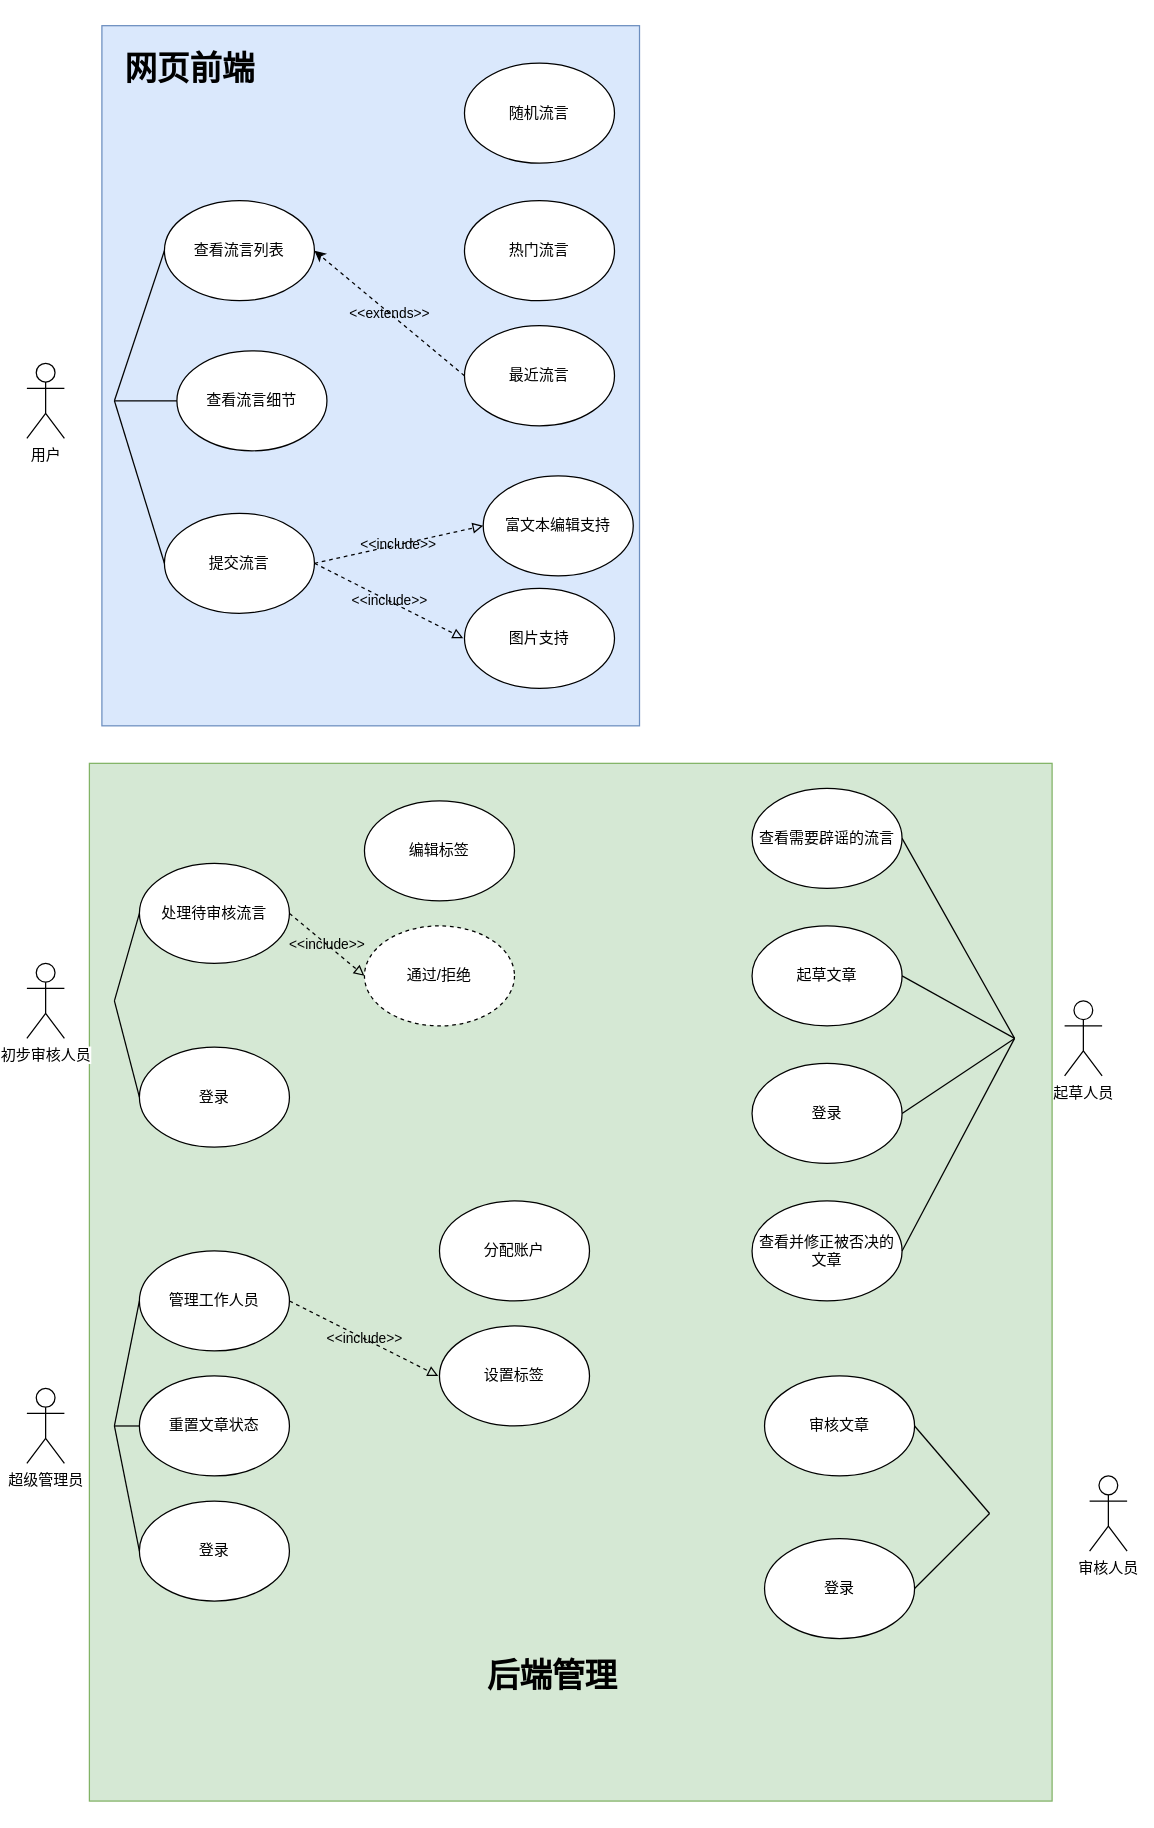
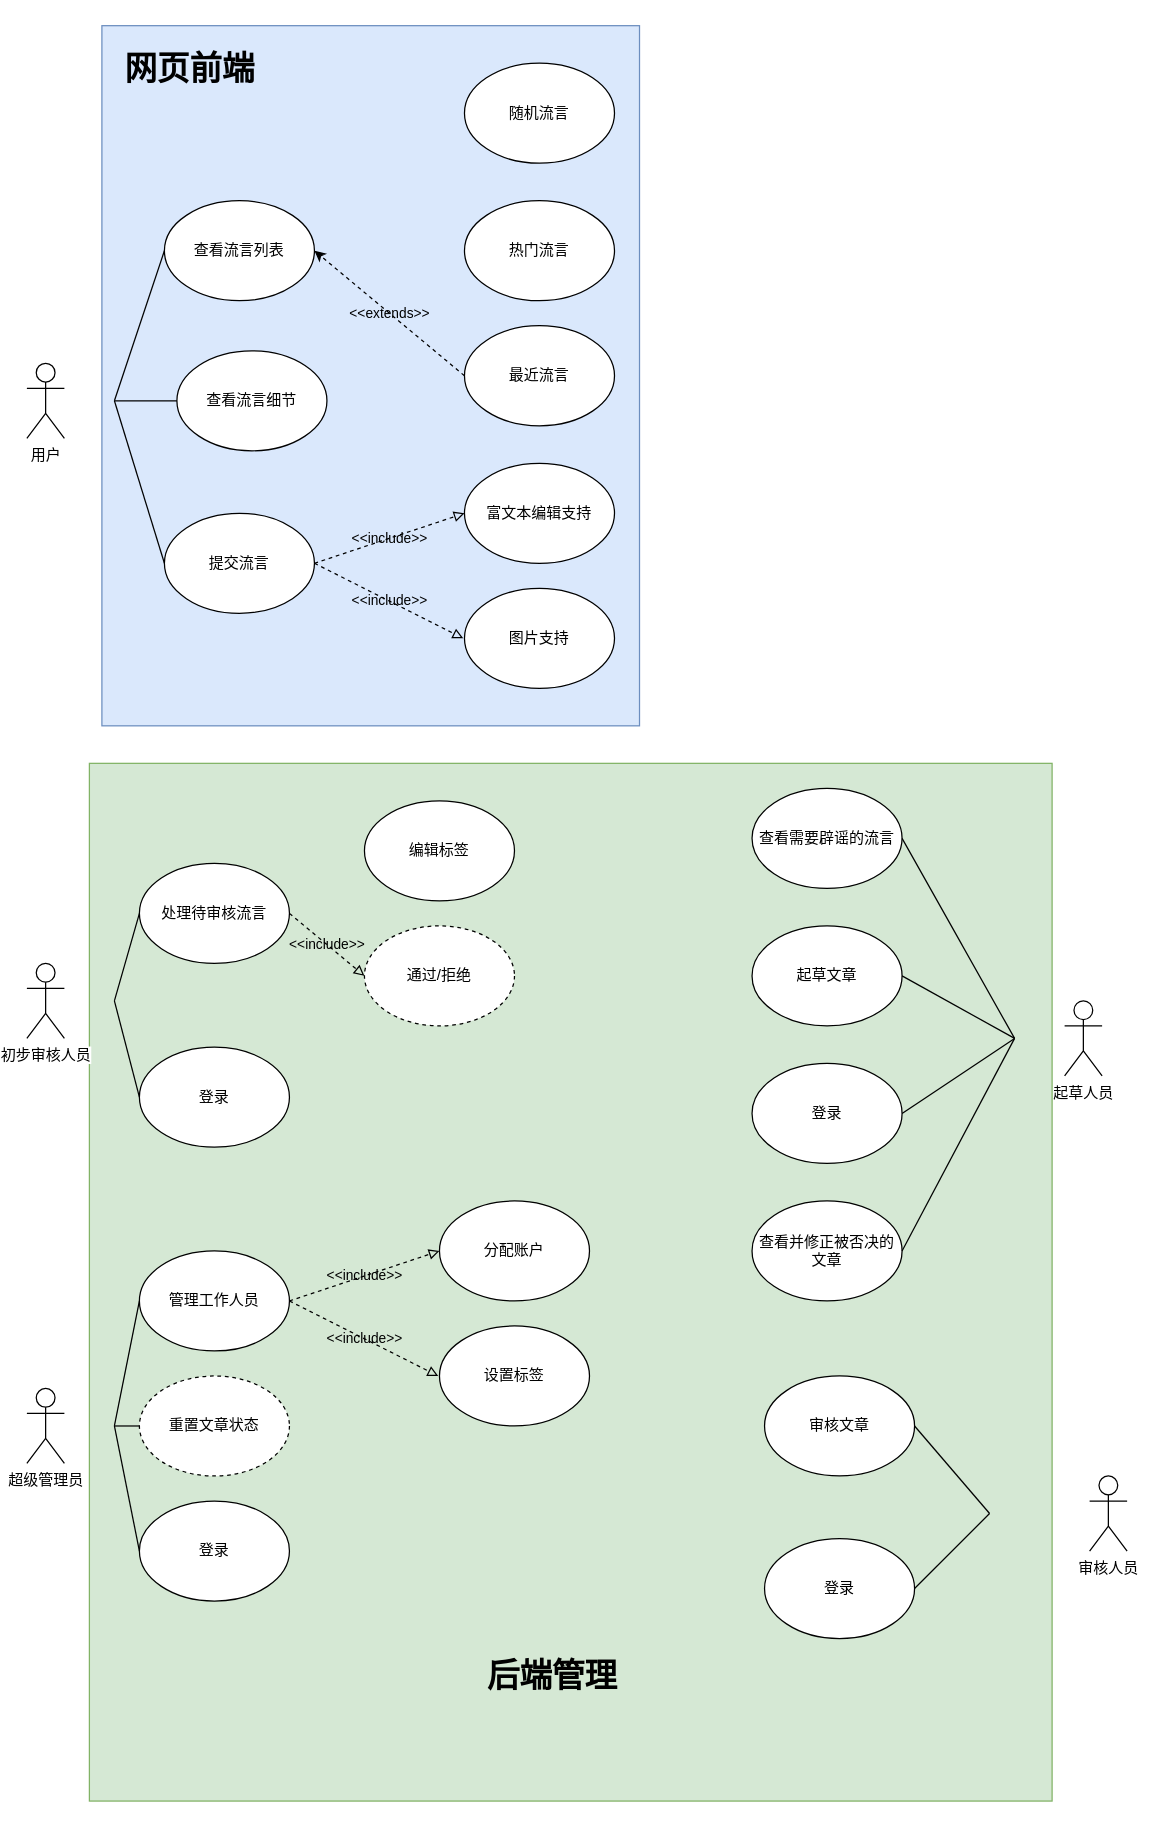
(558, 526) -> (539, 513)
none -> (361, 1277)
(214, 1426) -> (214, 1426)
